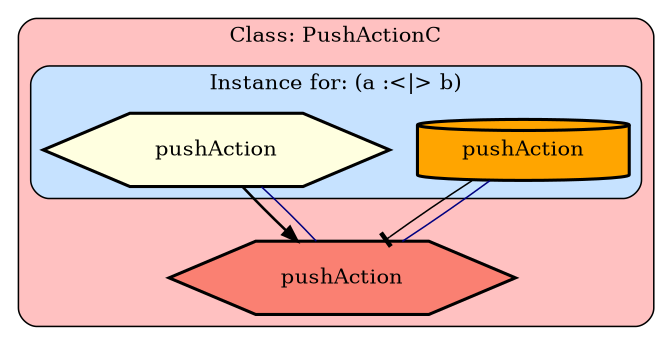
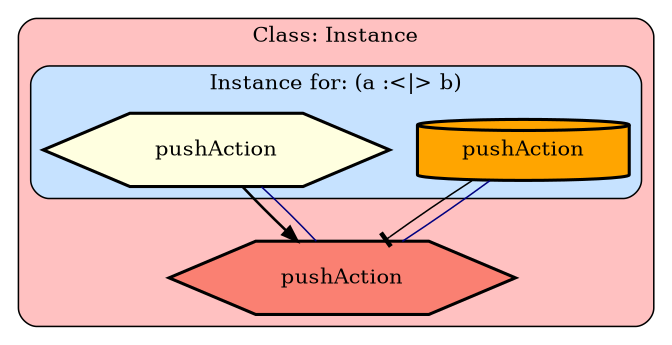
(336, 36) -> (336, 36)
